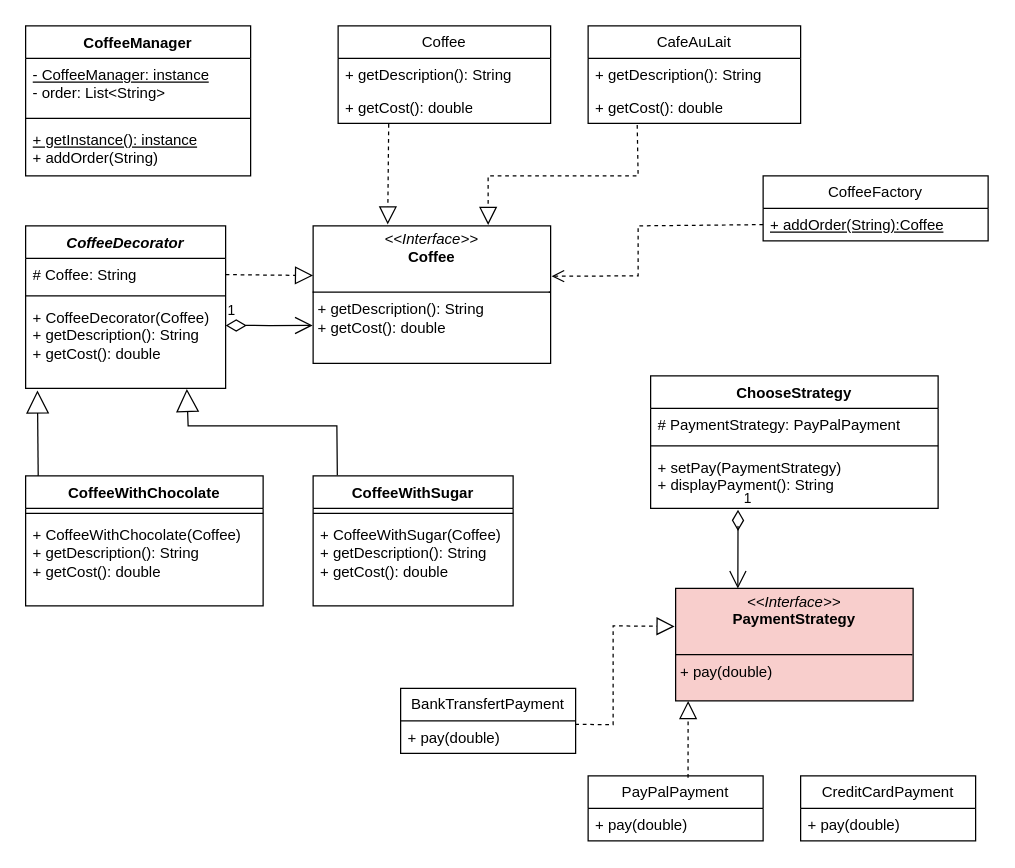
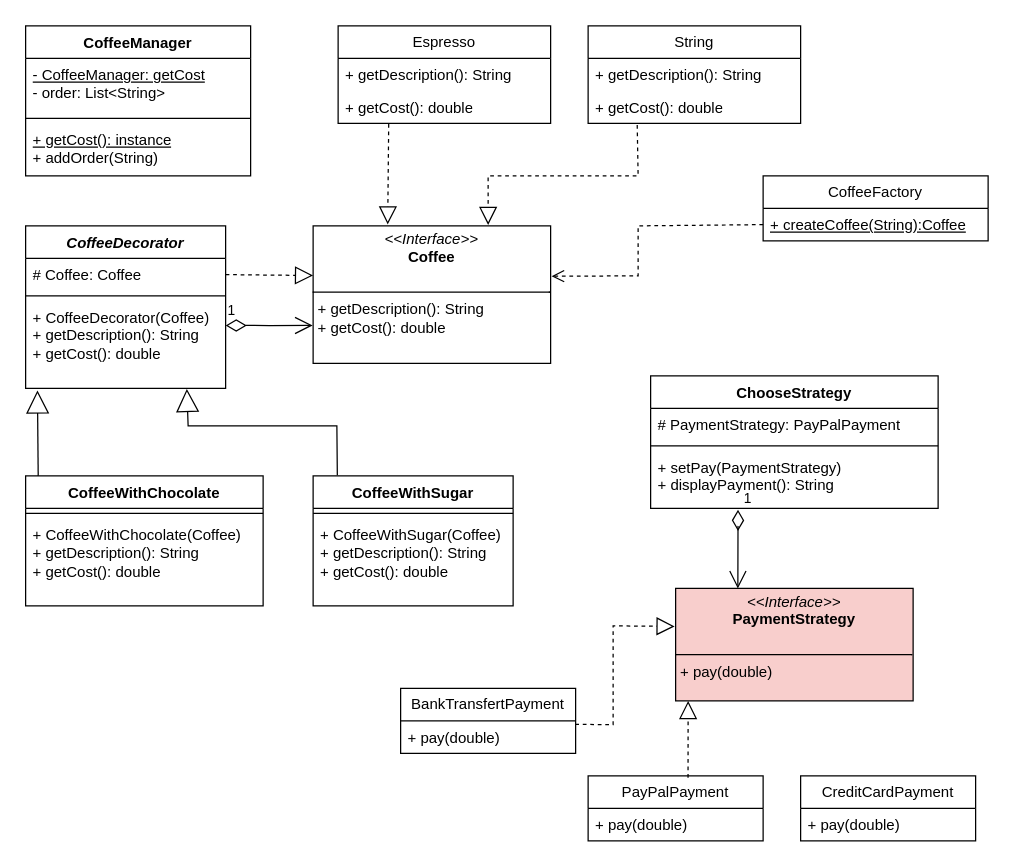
(444, 42) -> (444, 42)
(694, 42) -> (694, 42)
(130, 85) -> (128, 85)
(130, 150) -> (114, 150)
(870, 226) -> (877, 235)
(93, 276) -> (94, 276)
